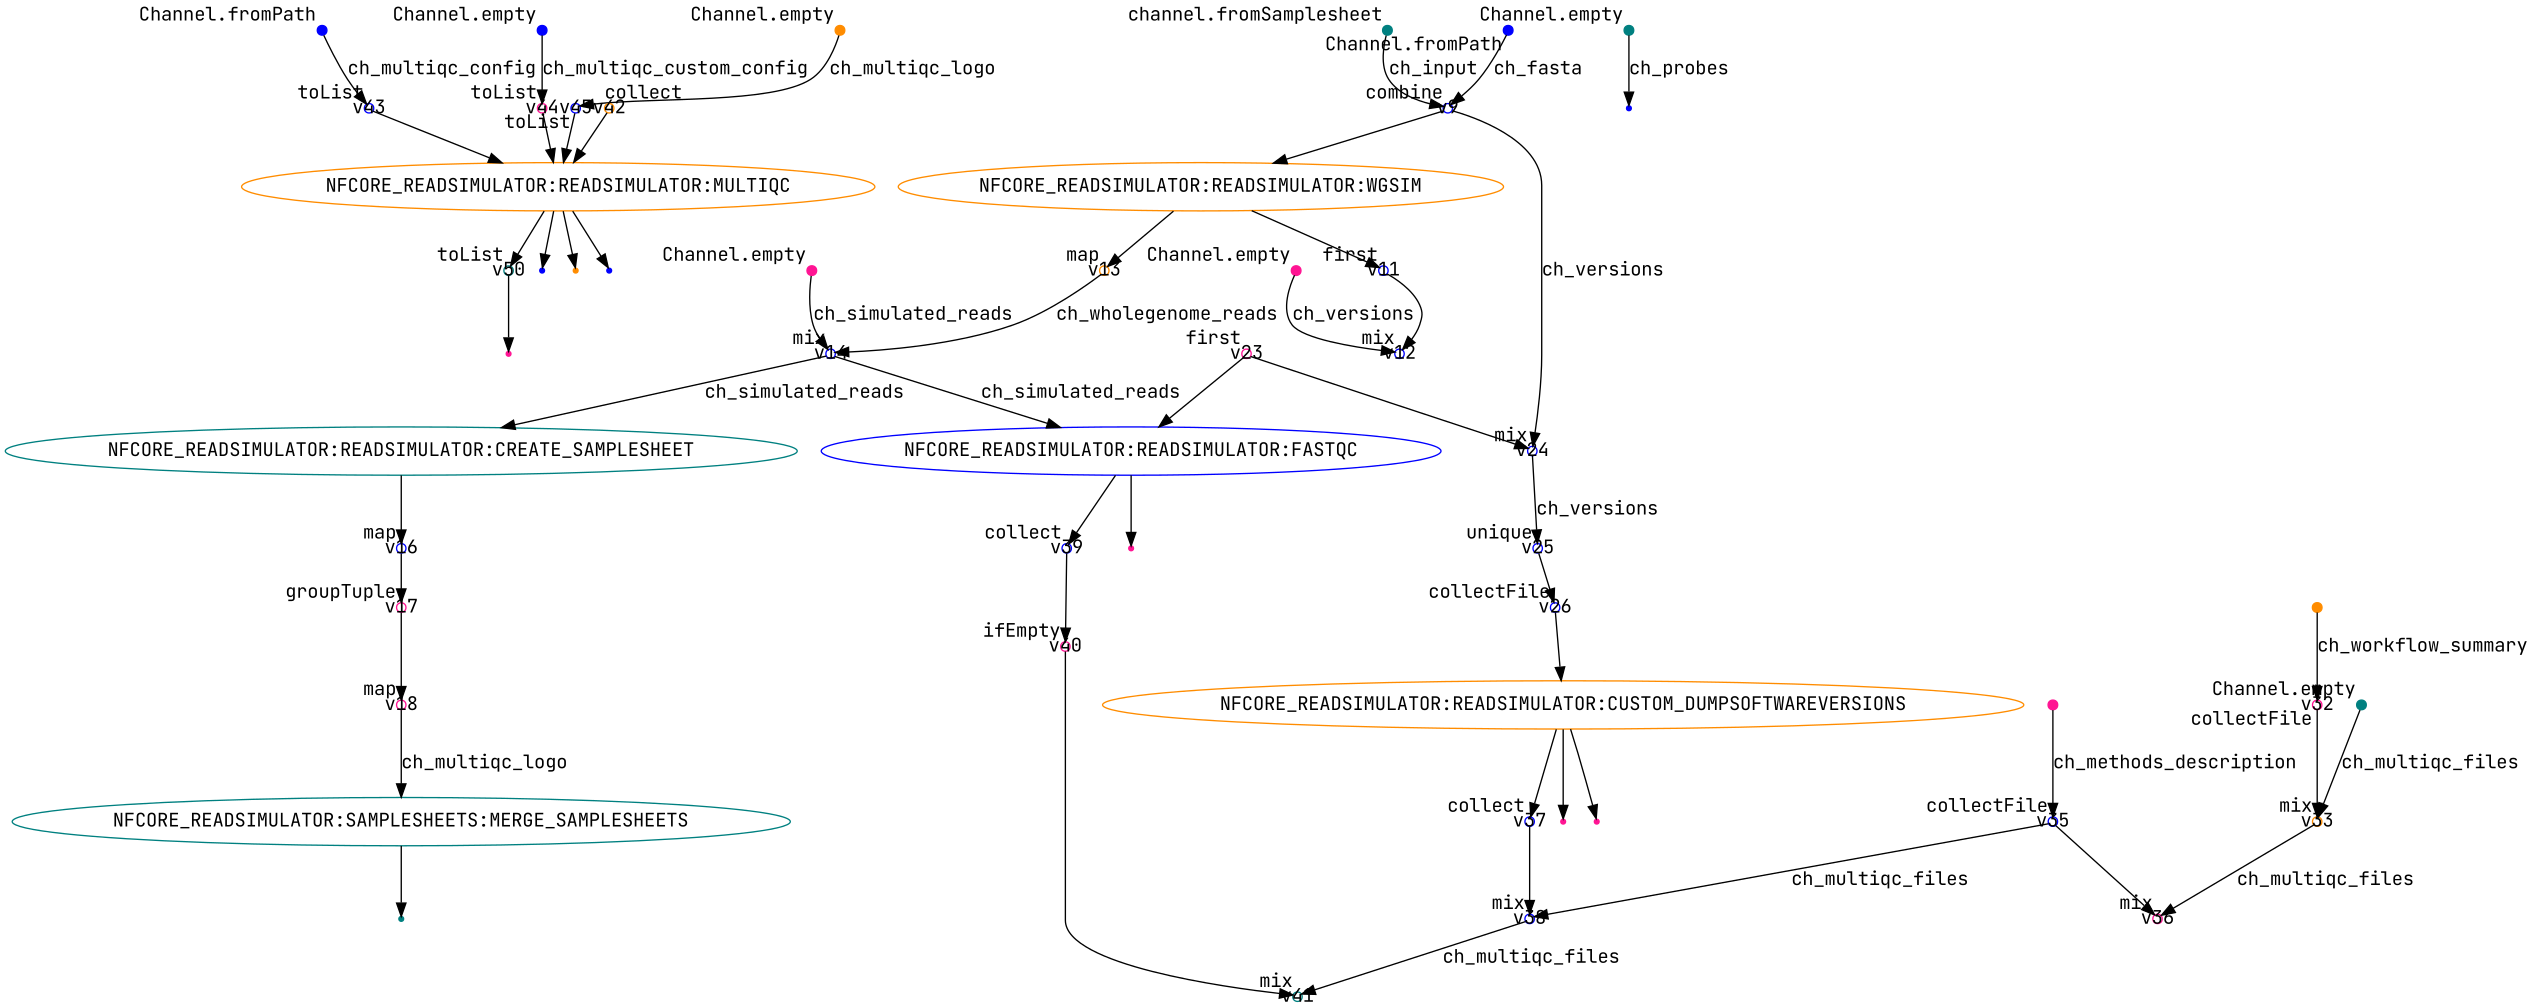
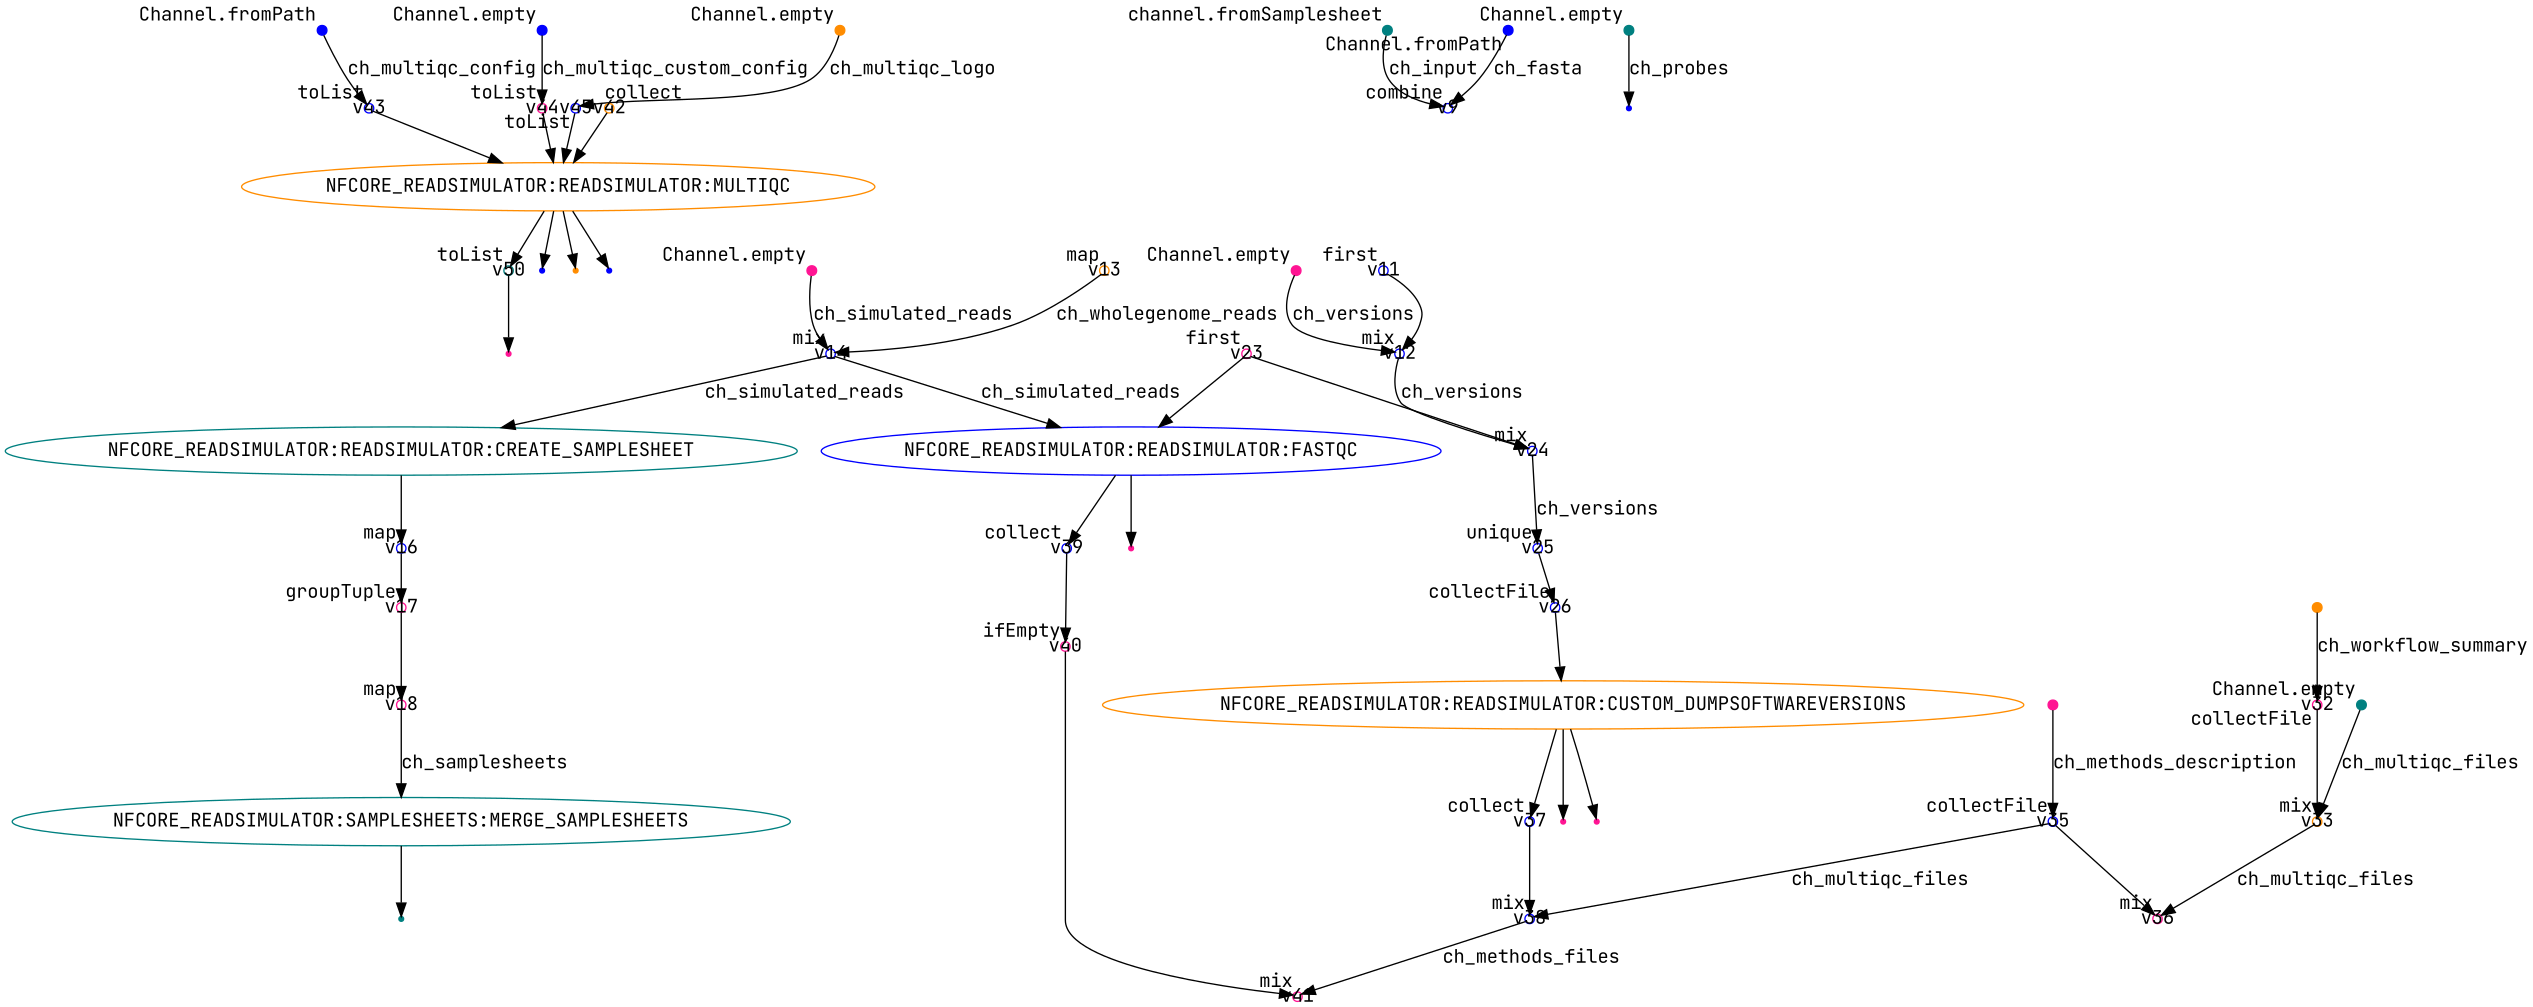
(1201, 187) -> none
(1542, 247) -> (1435, 419)
(484, 763) -> (484, 763)
(1532, 958) -> (1532, 958)
(1297, 997) -> (1297, 997)
